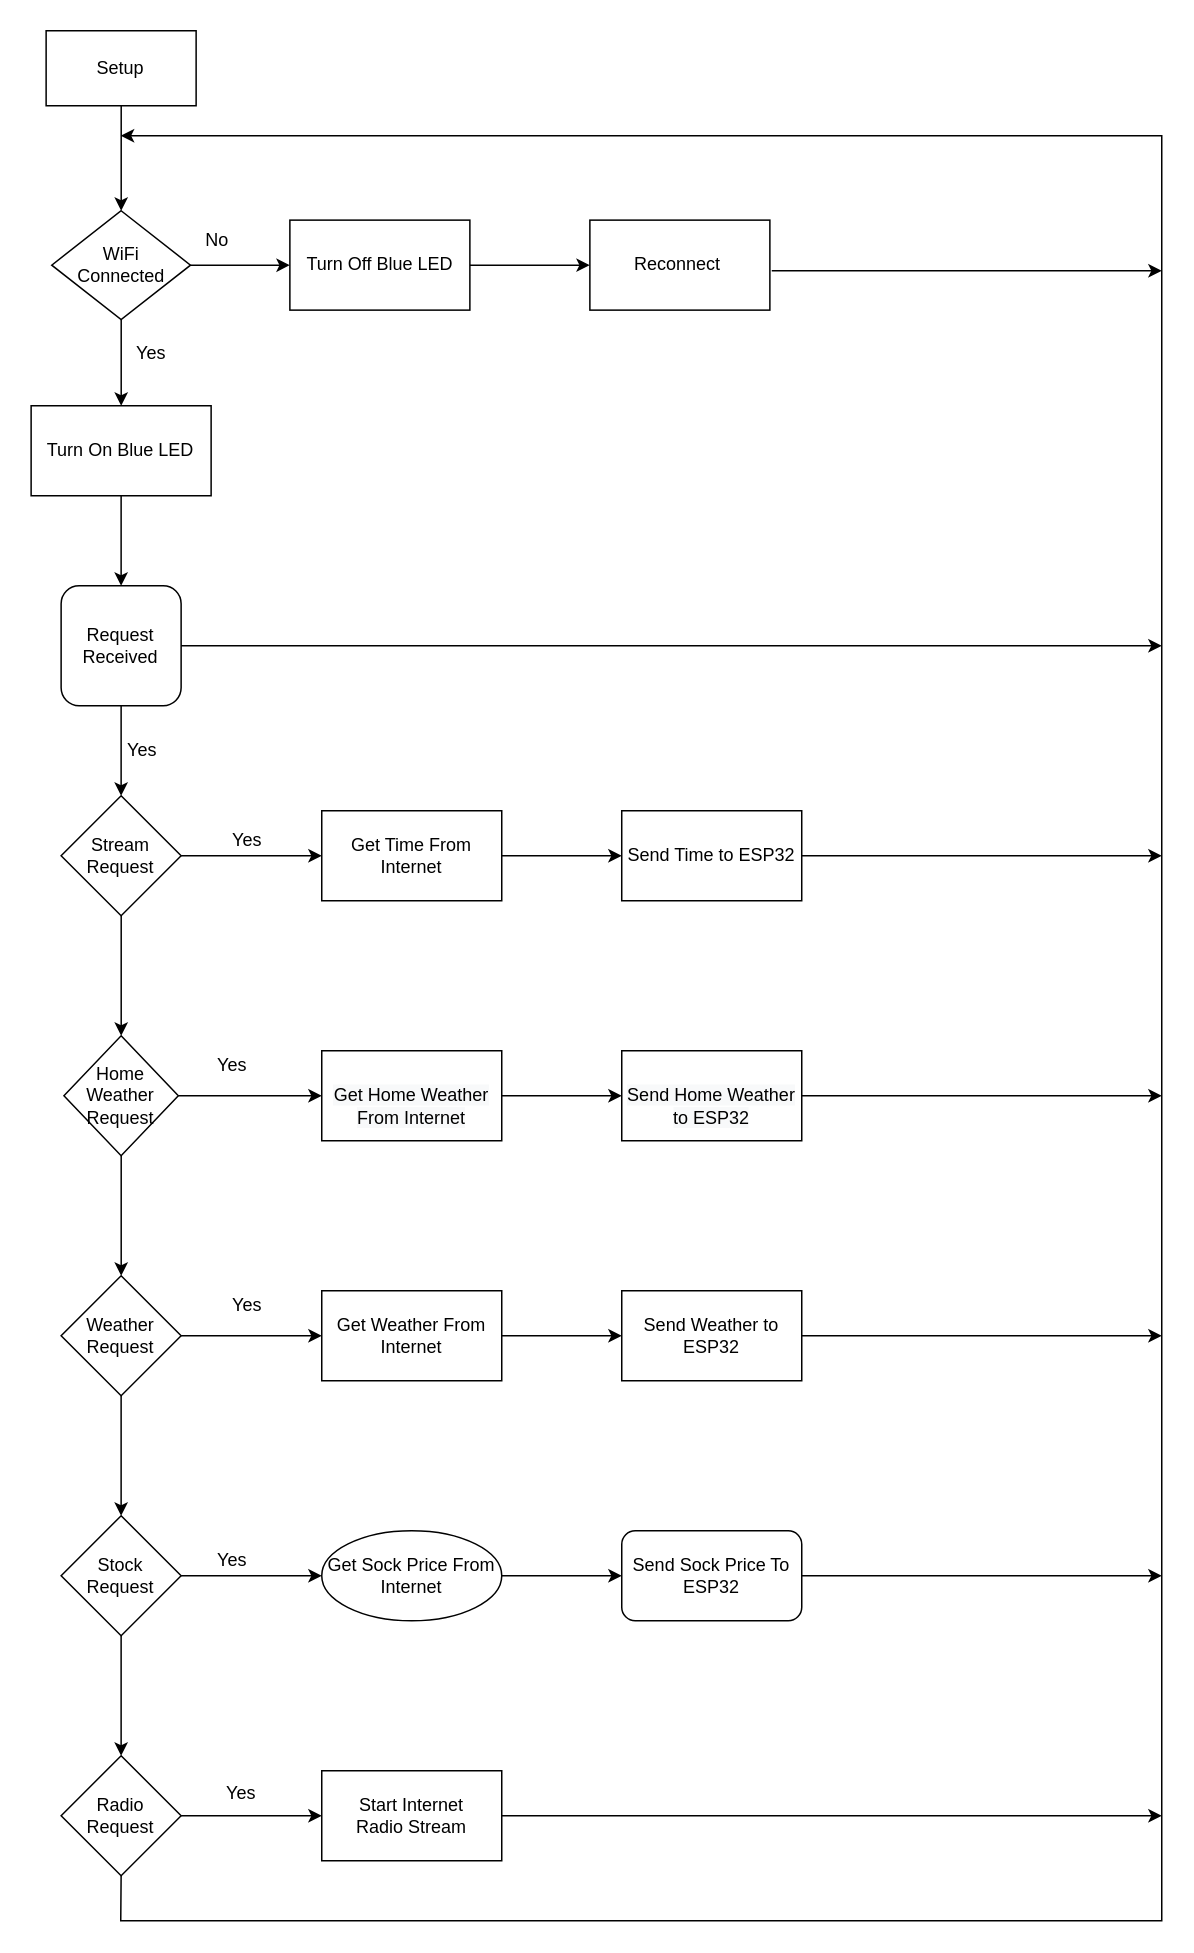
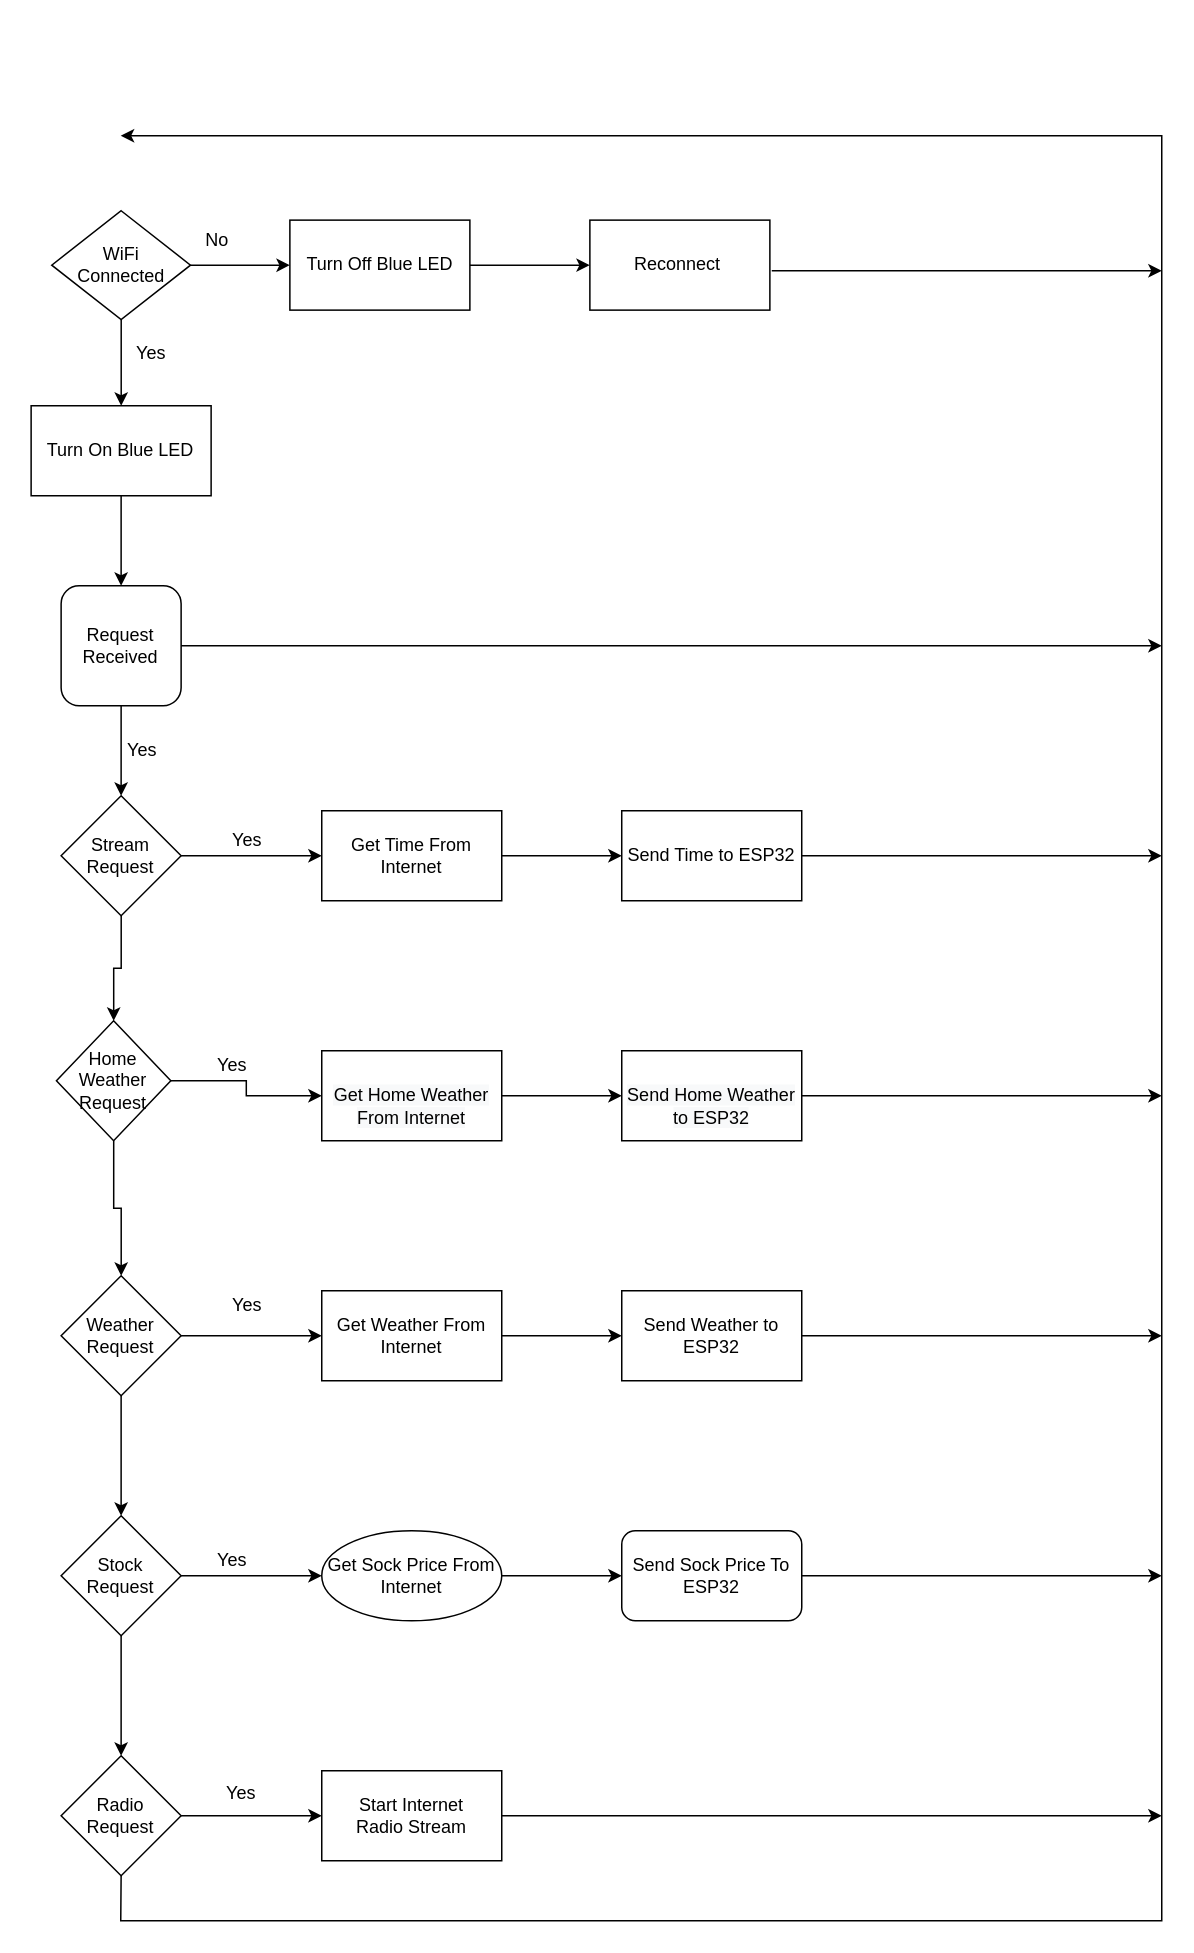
(121, 68) -> none
(121, 153) -> none
(121, 1096) -> (114, 1081)
